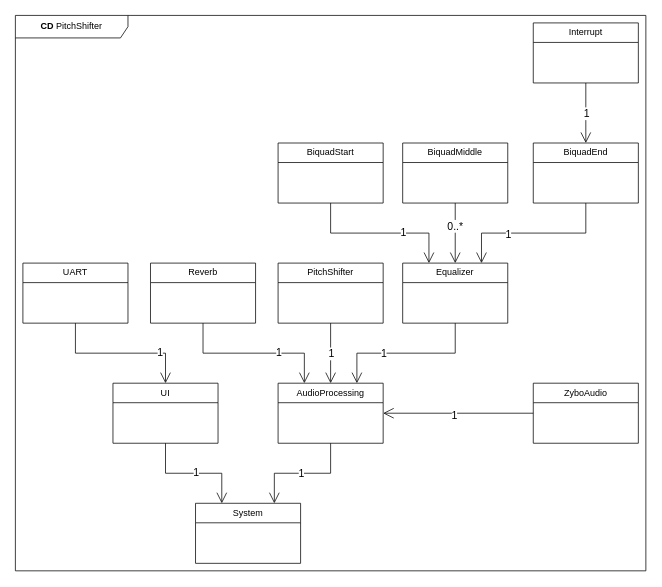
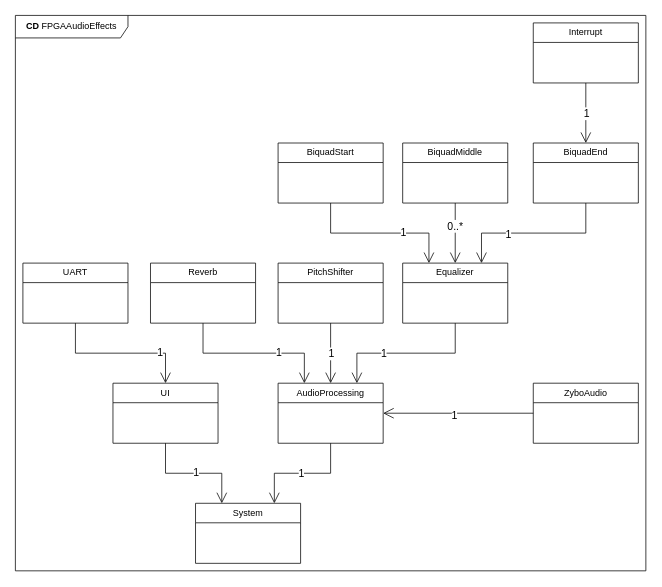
(72, 27) -> (72, 27)
